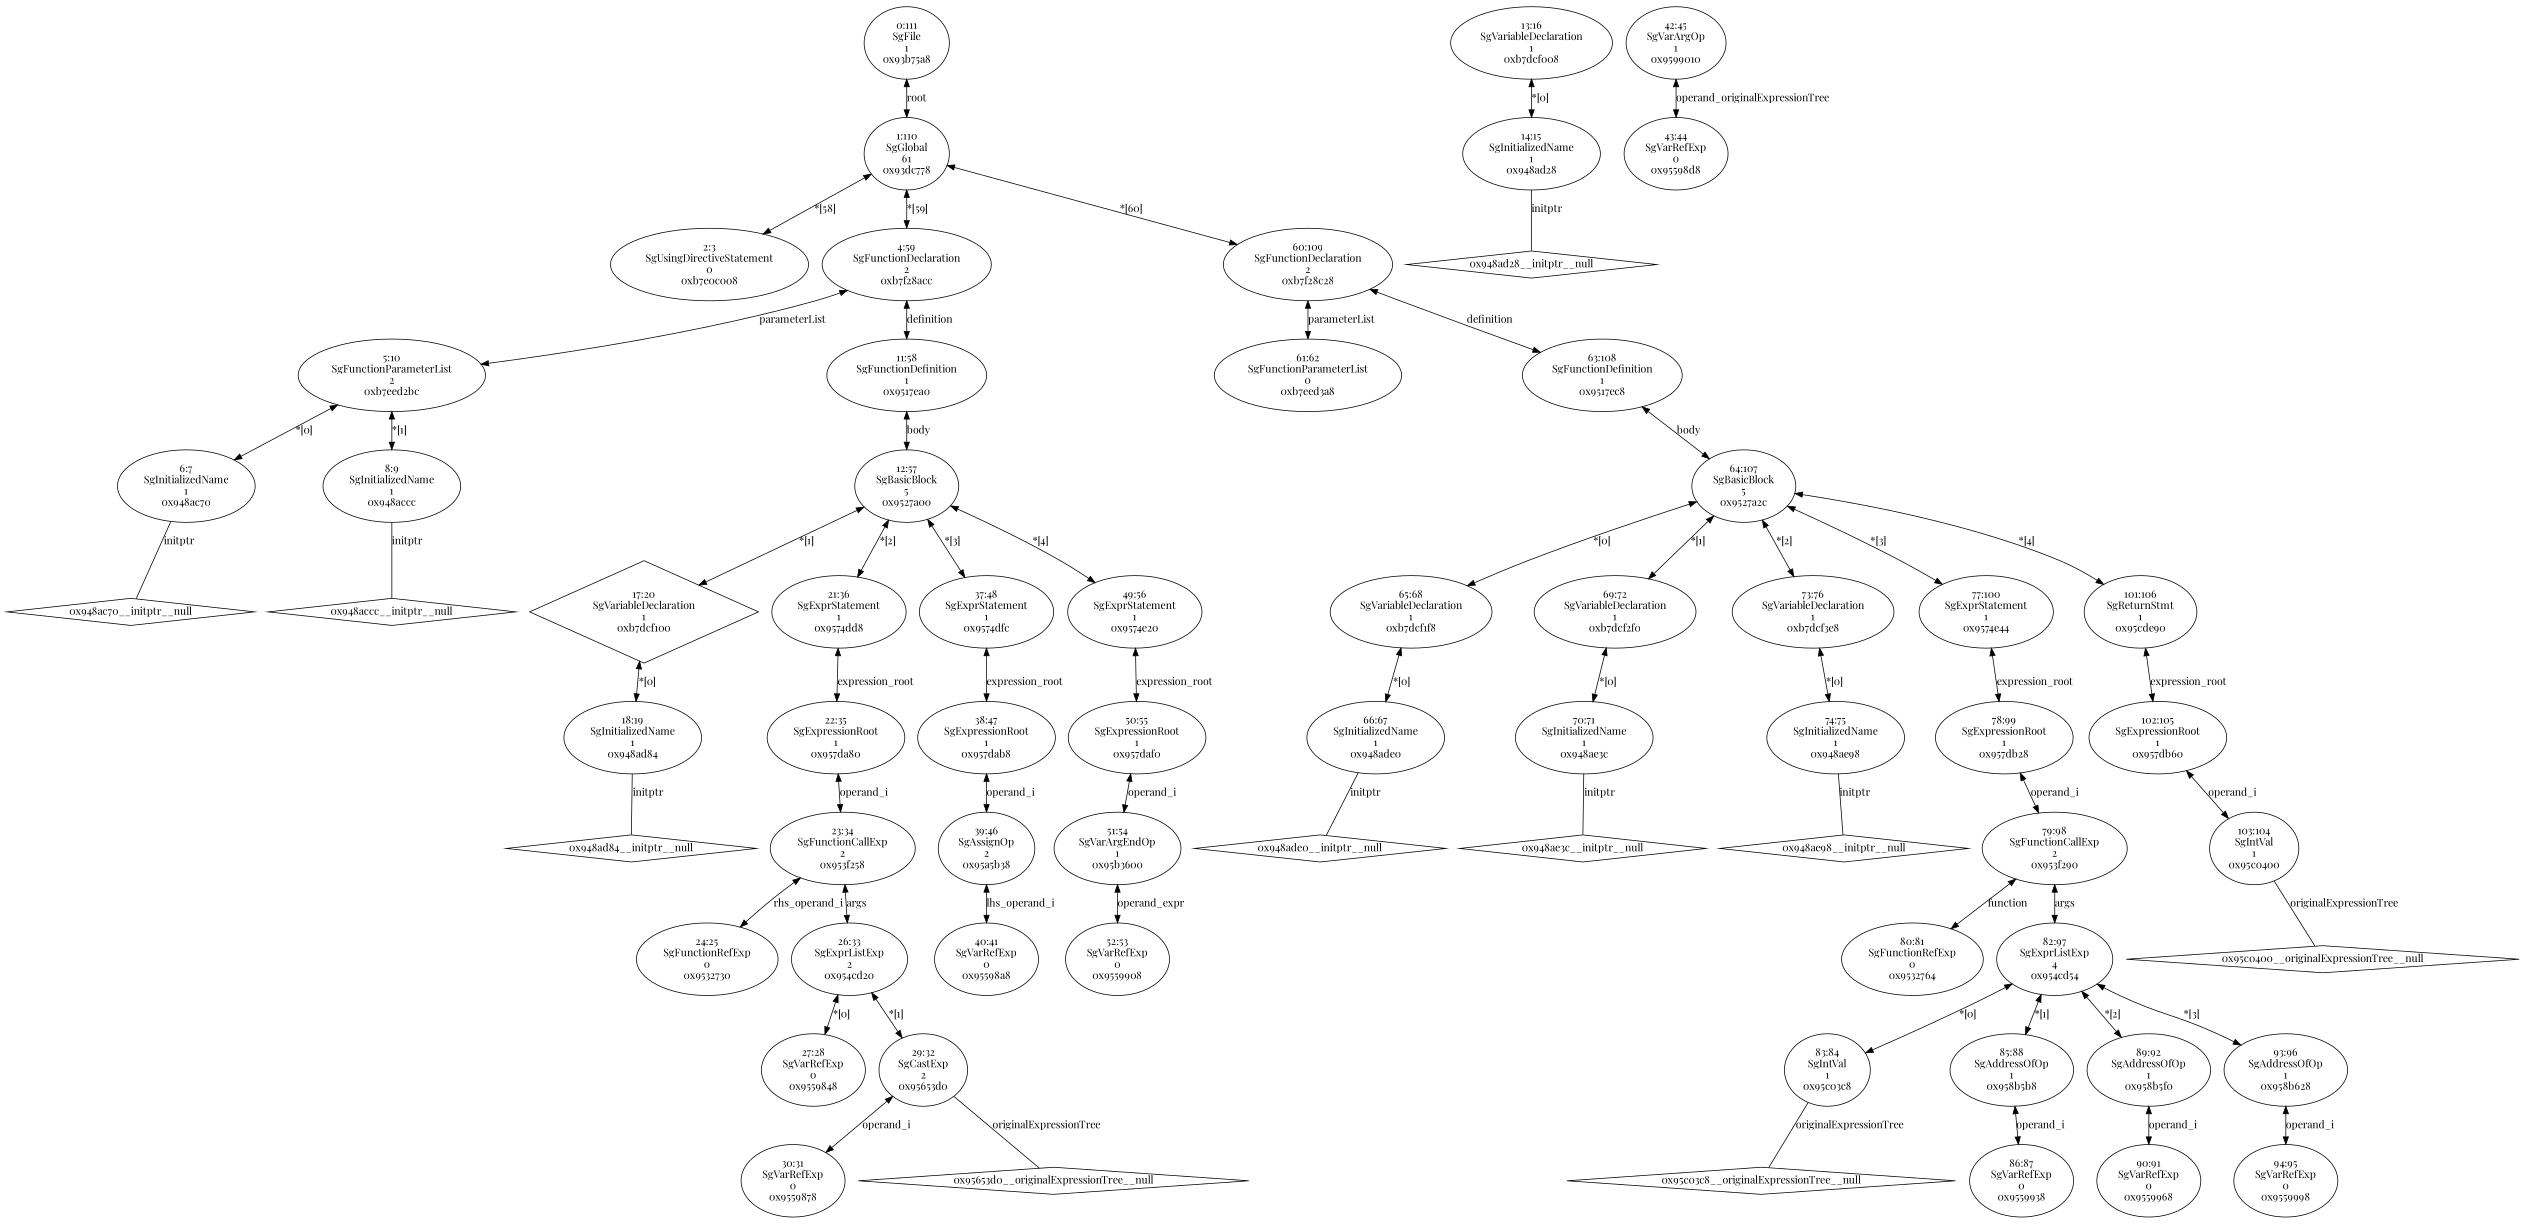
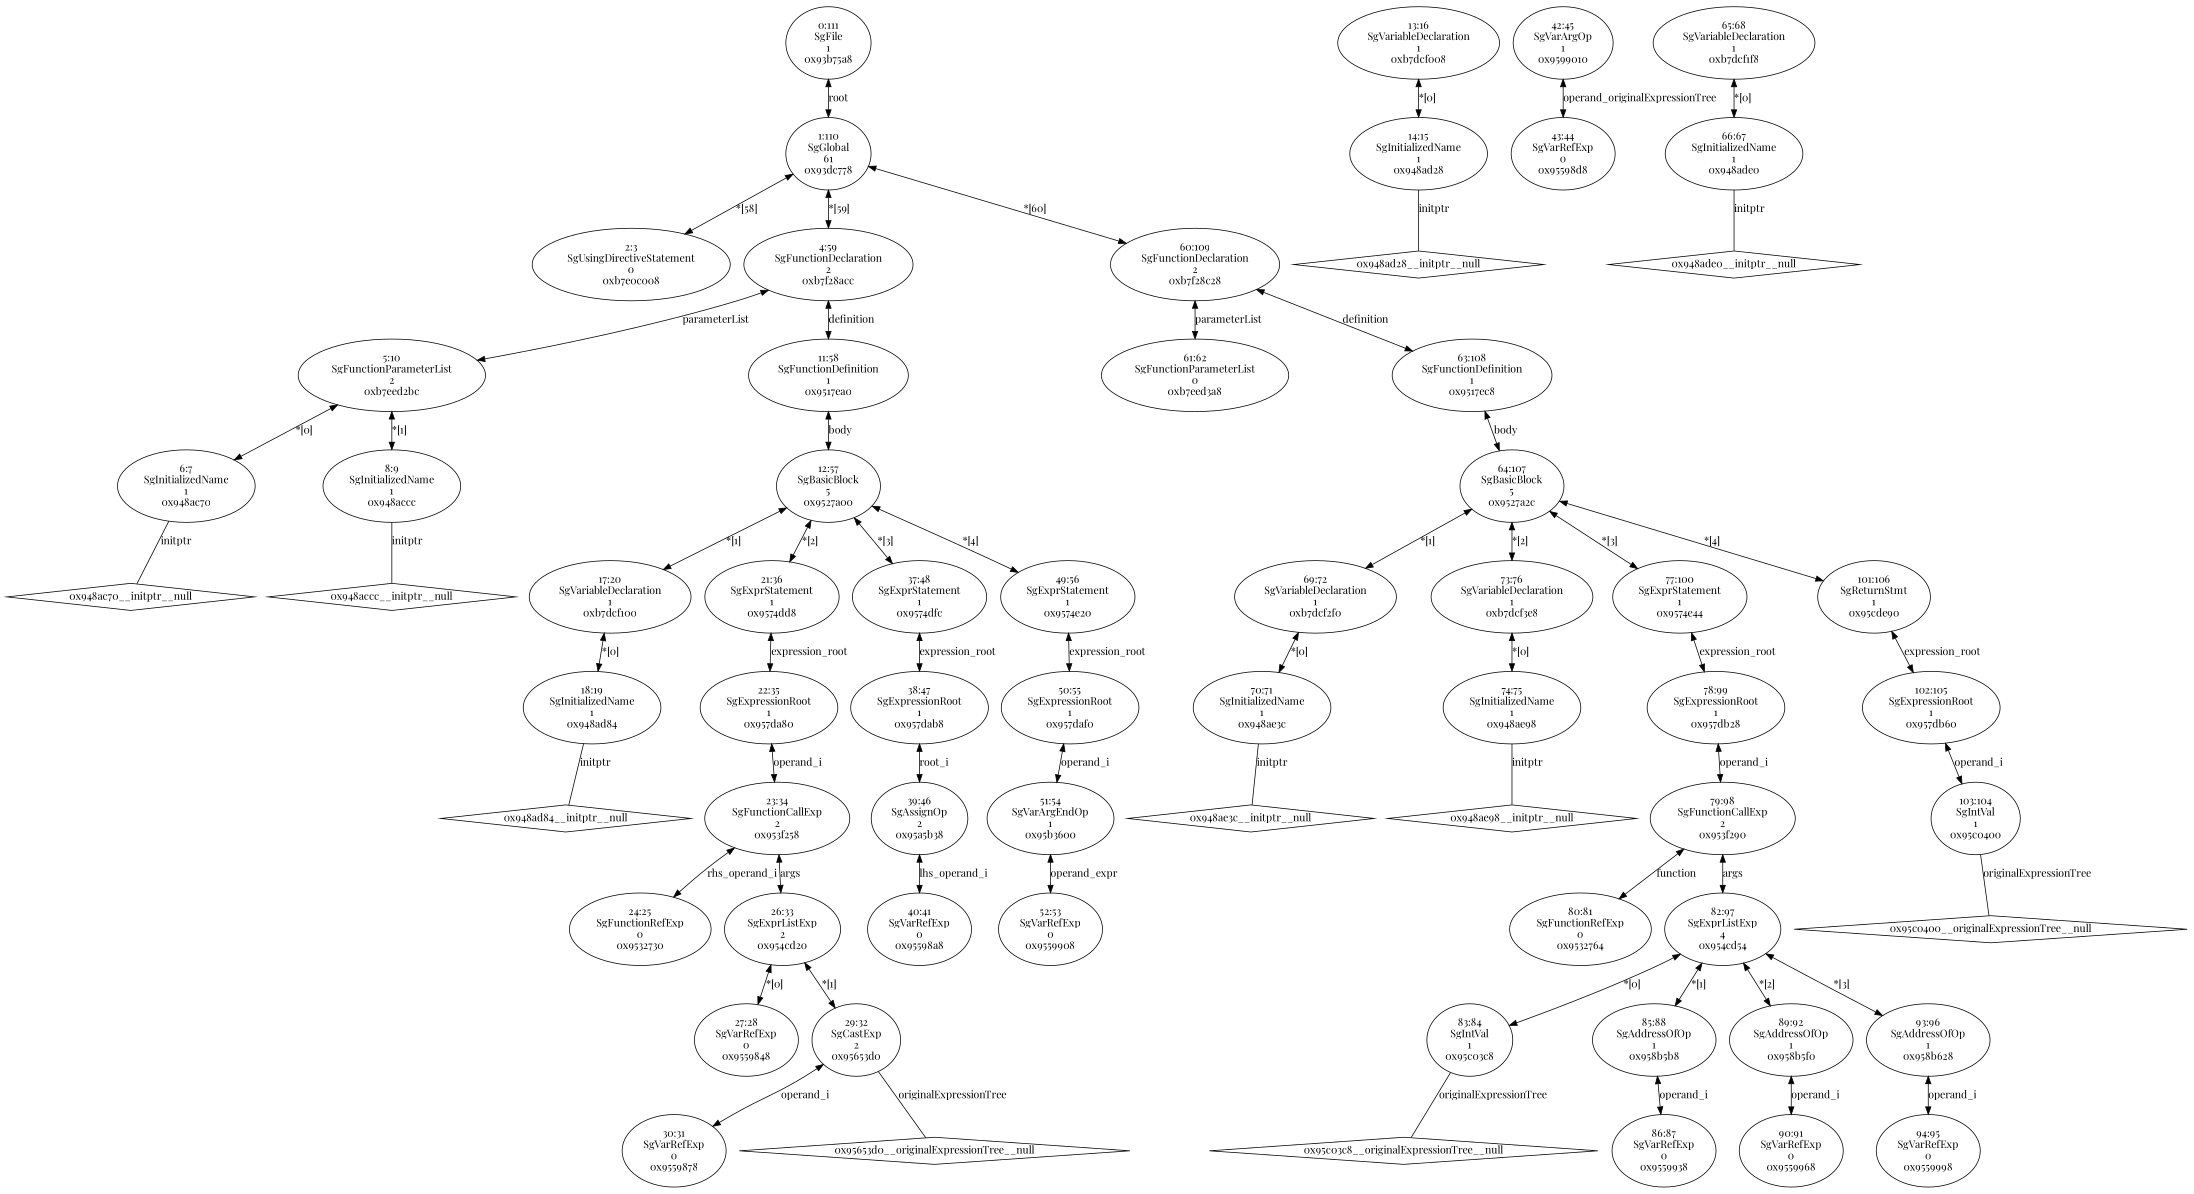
(1581, 541) -> none
(644, 612) -> (610, 597)
(1011, 793) -> (934, 763)
